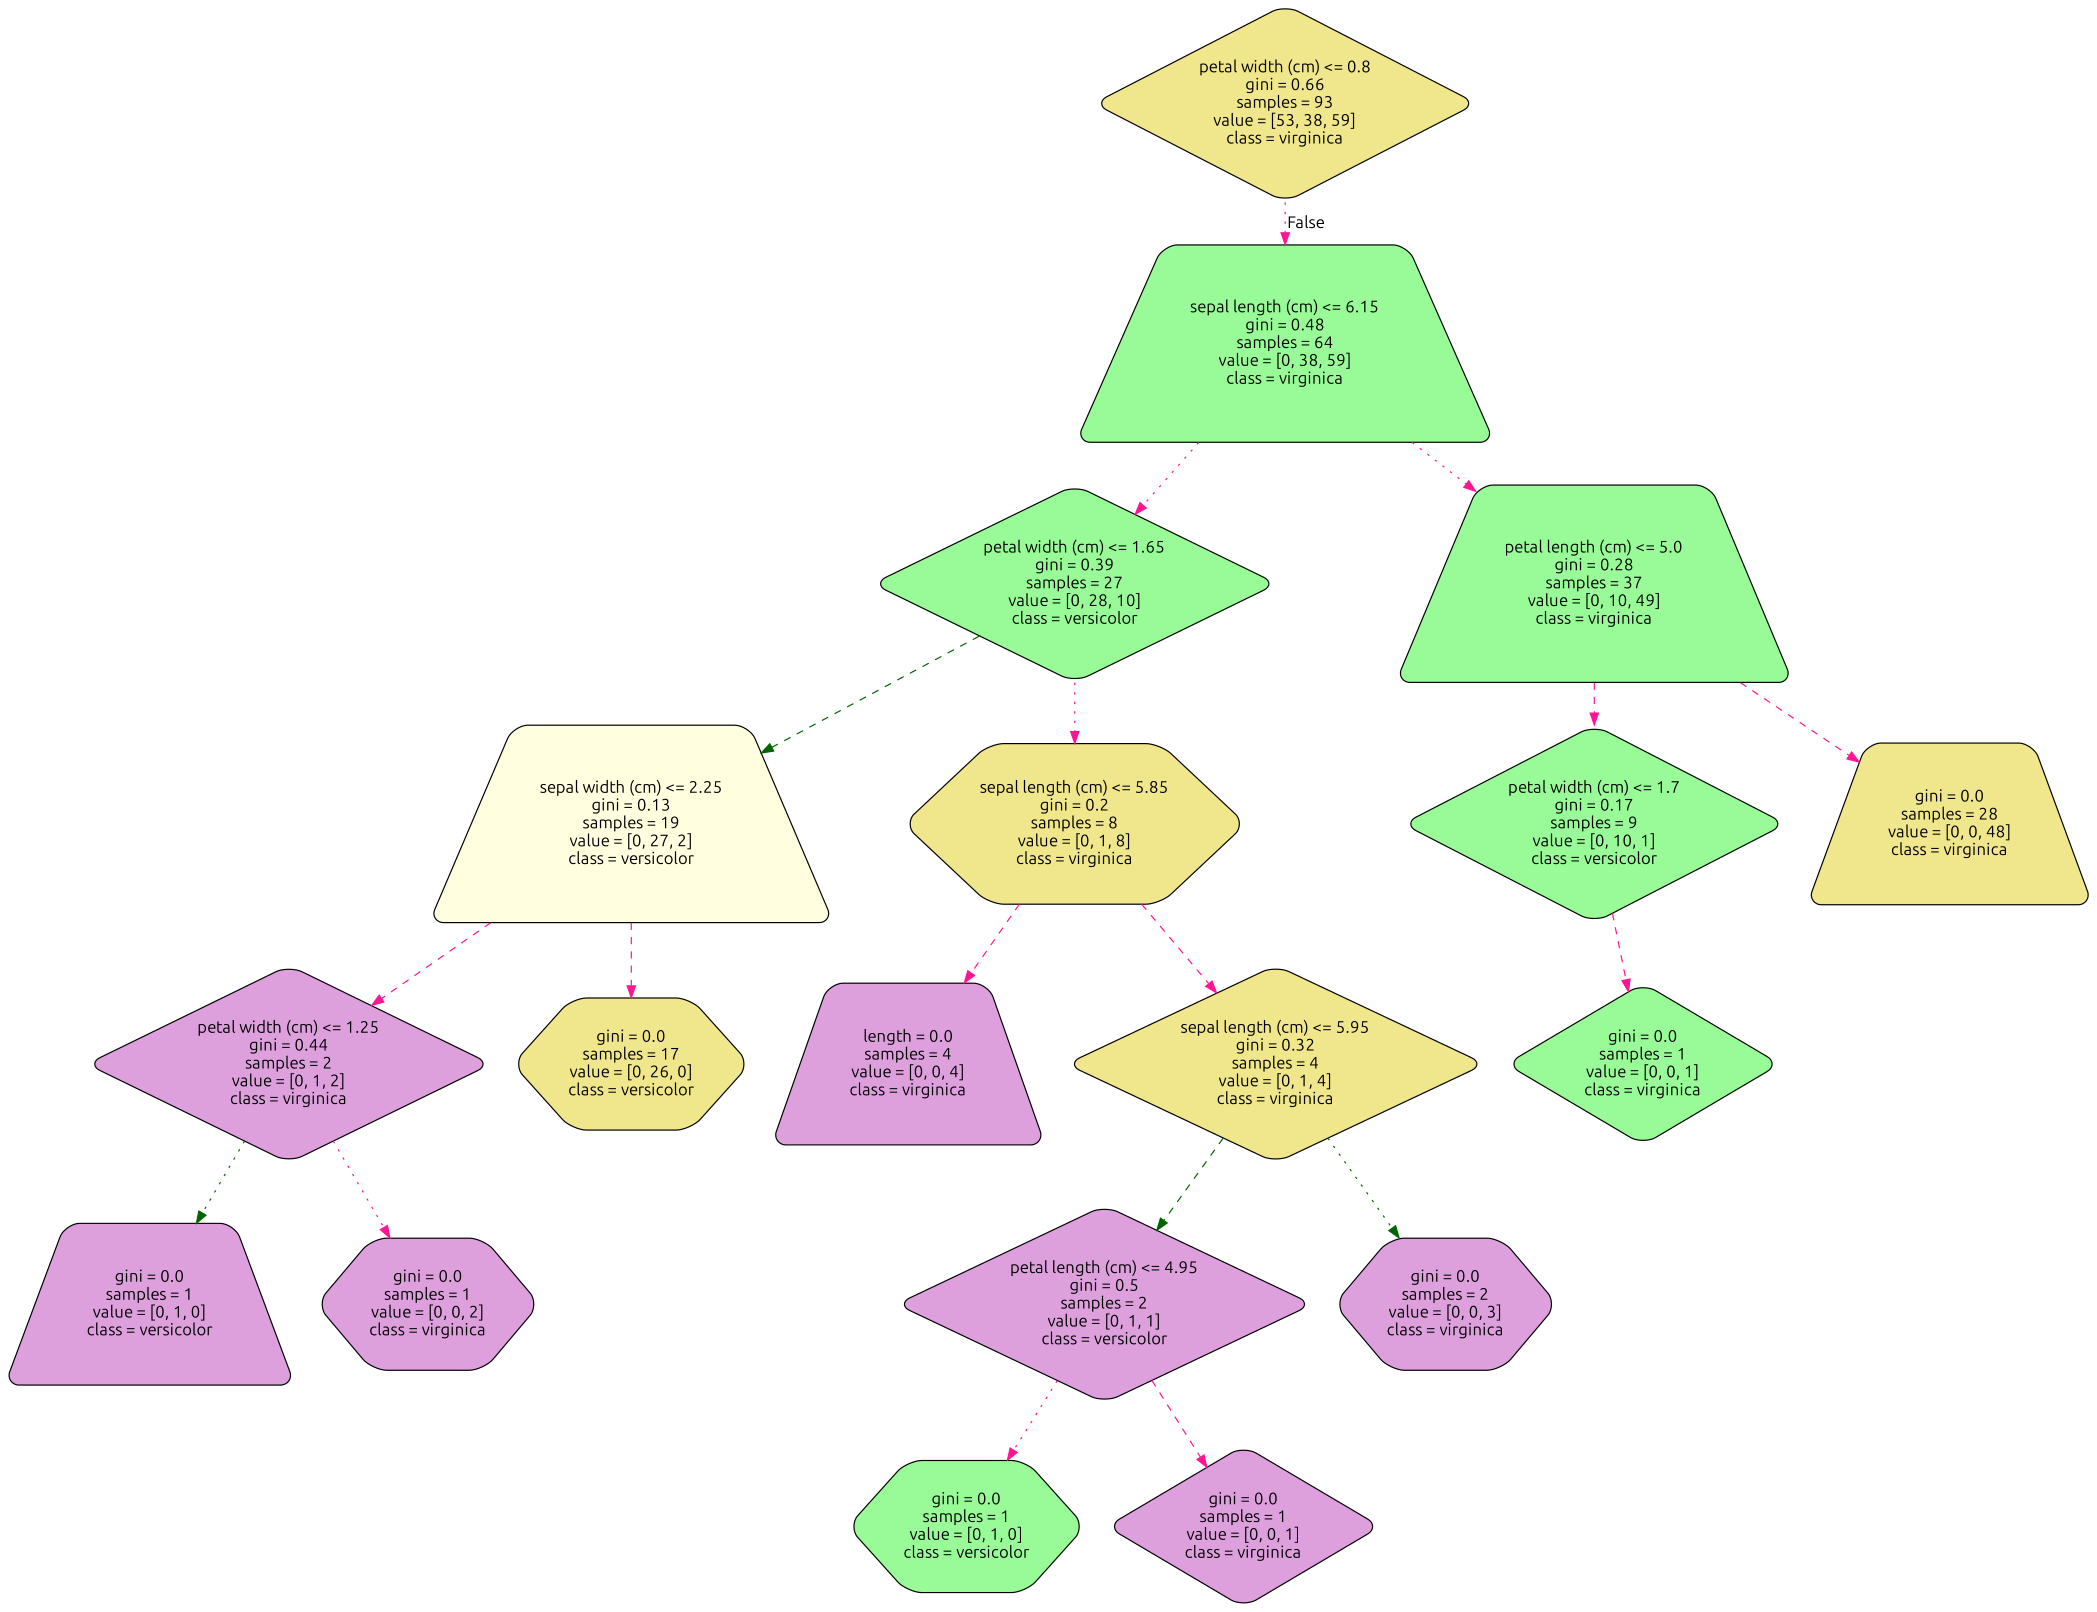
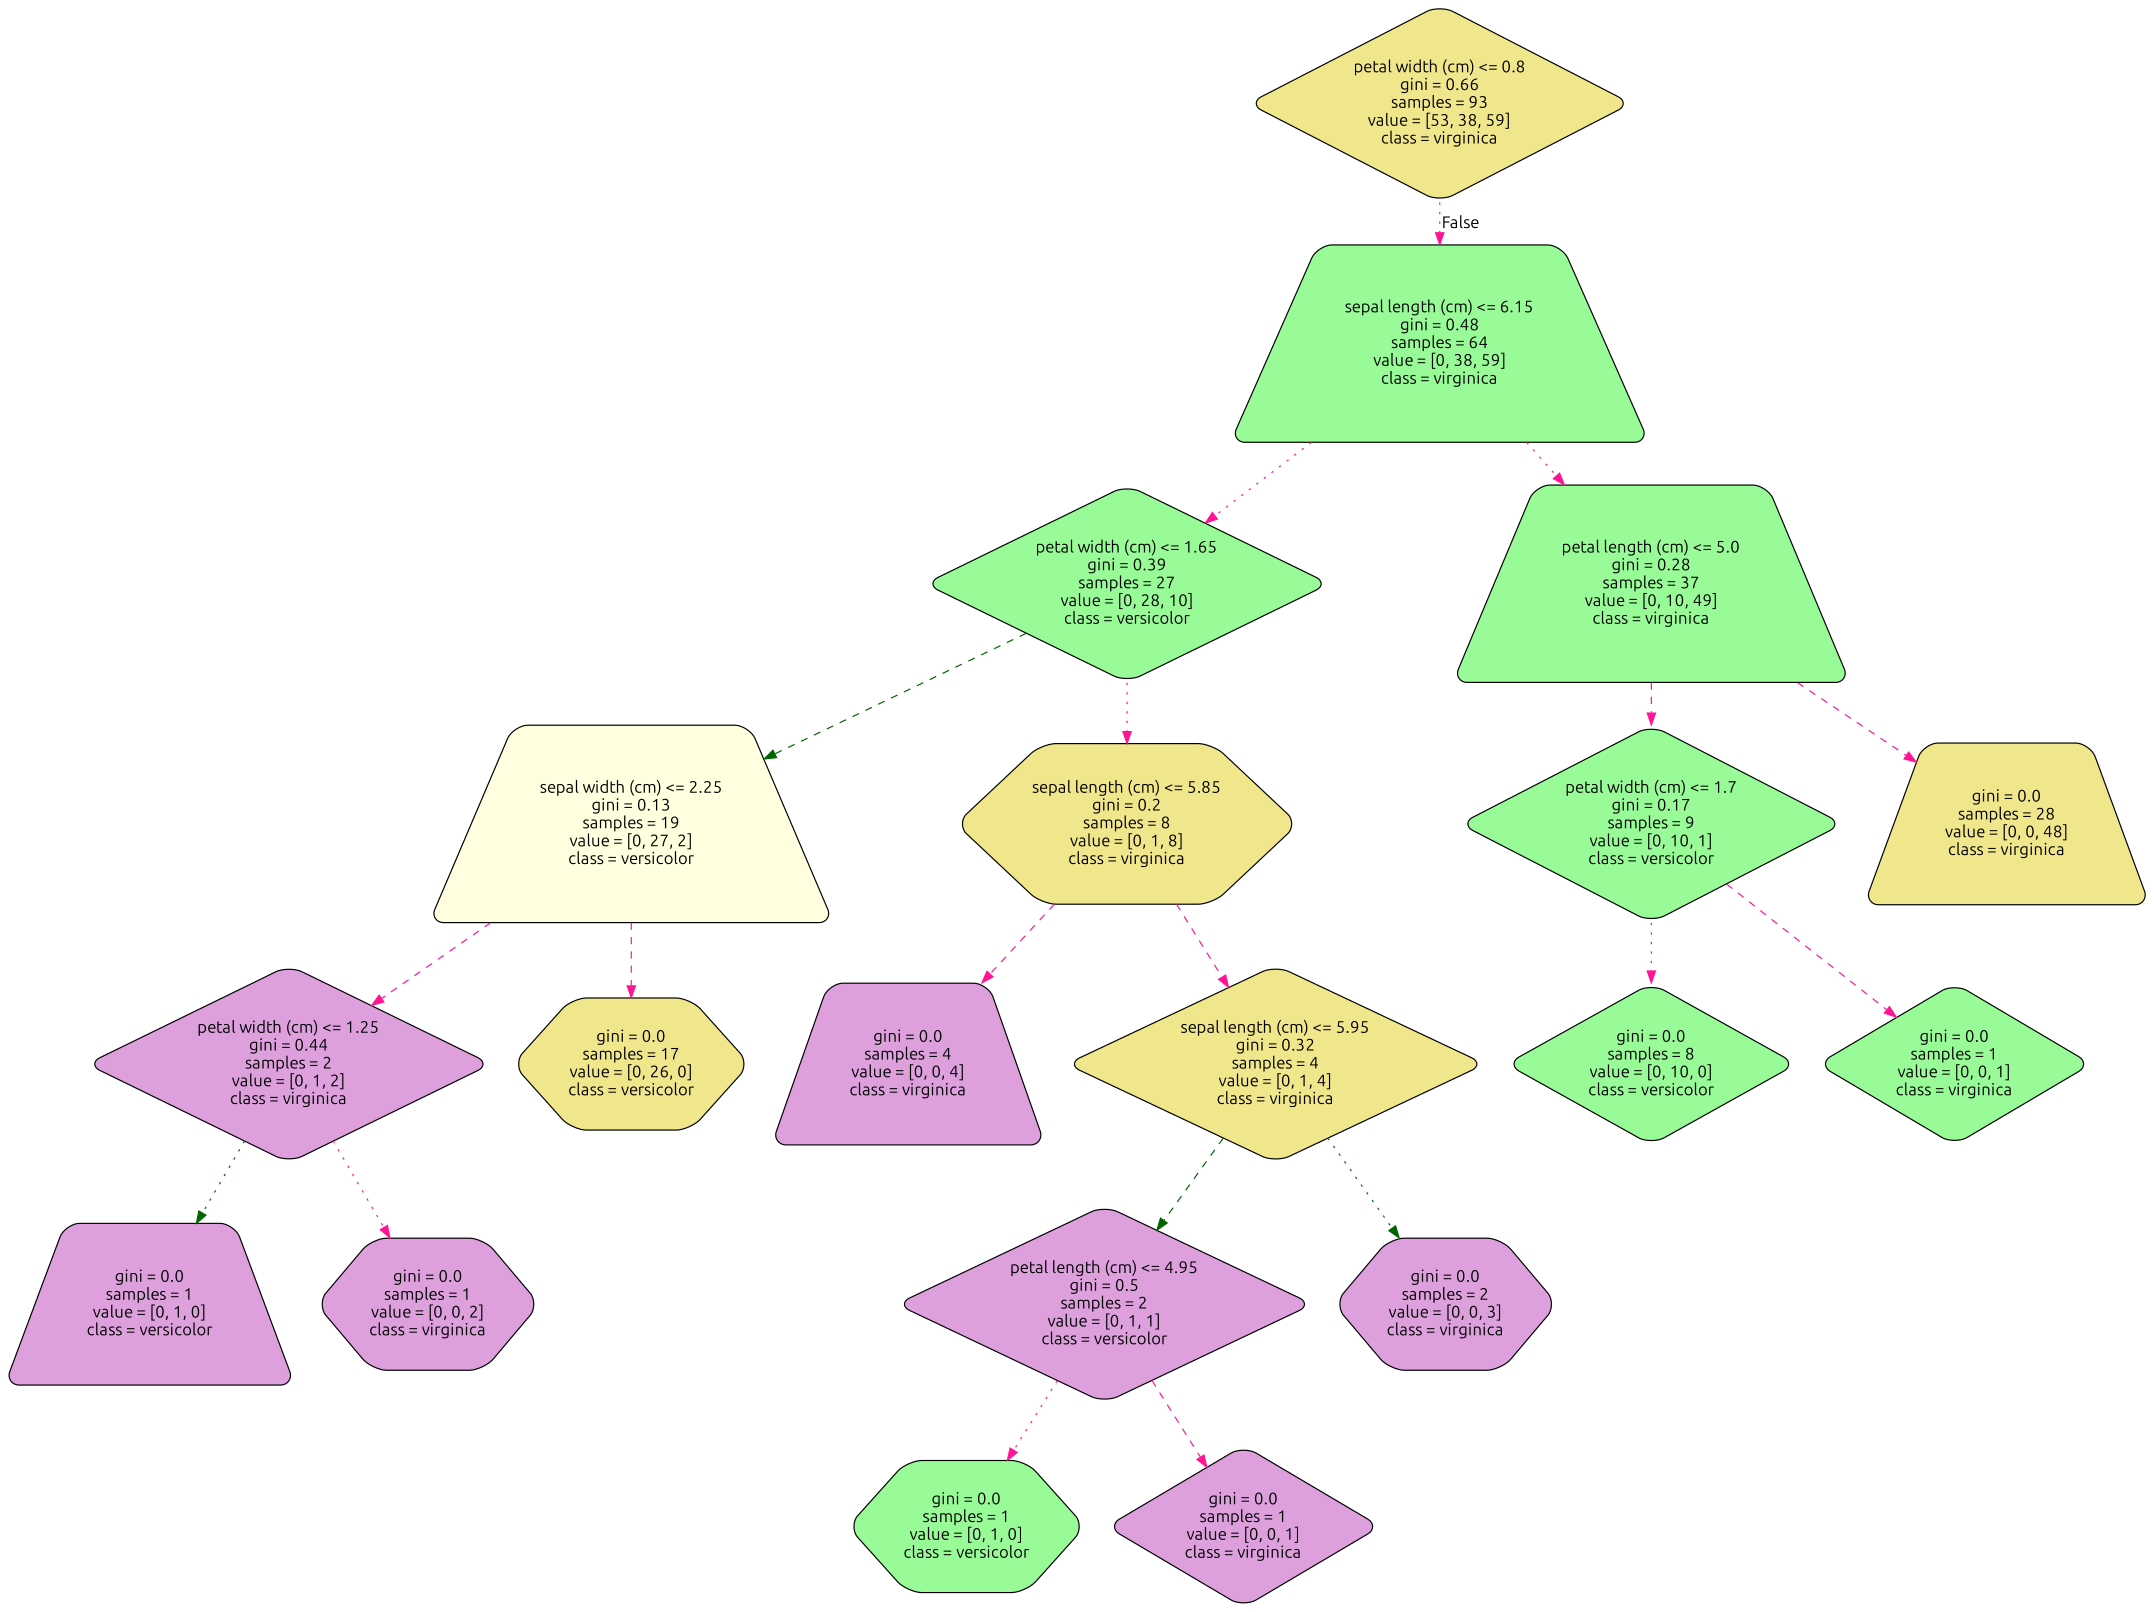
(908, 1064) -> (908, 1064)
none -> (1651, 1064)
